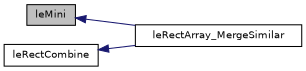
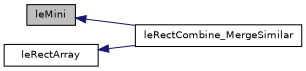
(219, 36) -> (219, 36)
(51, 55) -> (51, 55)
